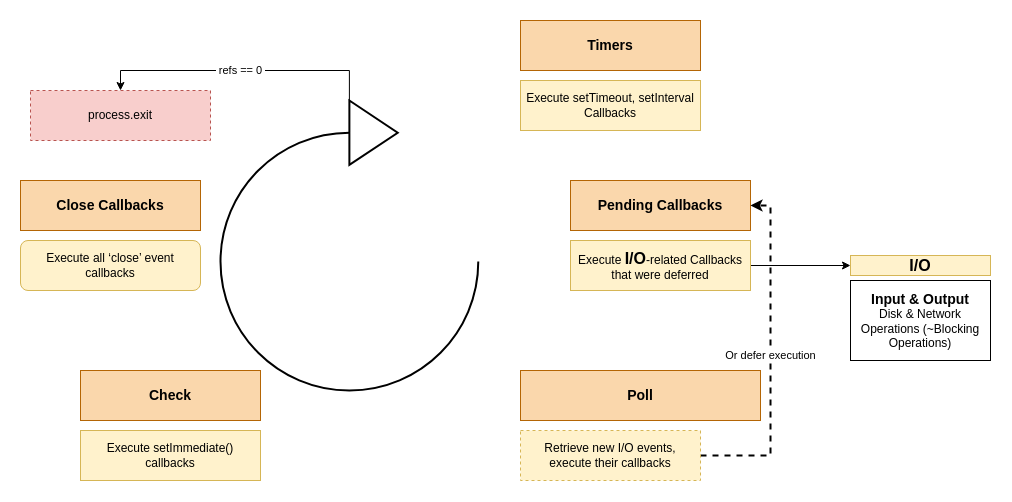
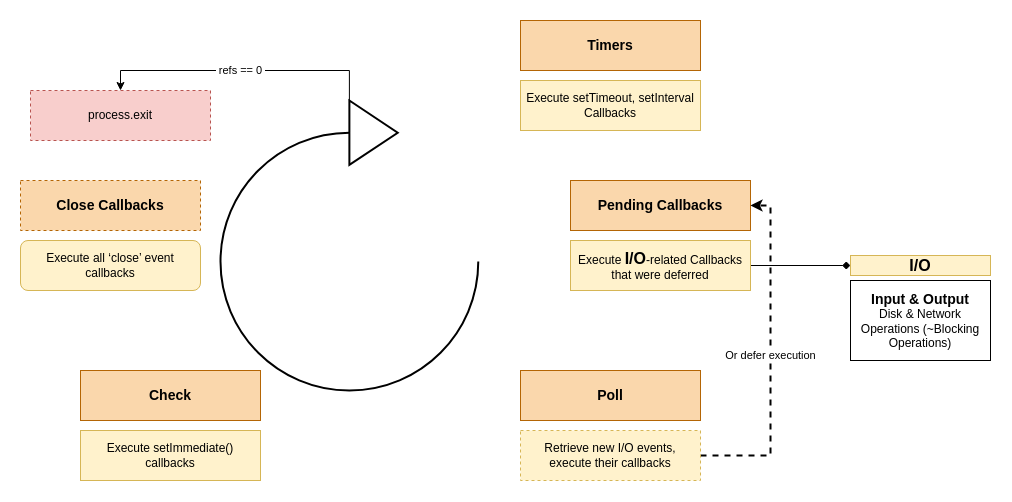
(111, 206) -> (111, 206)
(842, 266) -> (841, 266)
(641, 396) -> (611, 396)
